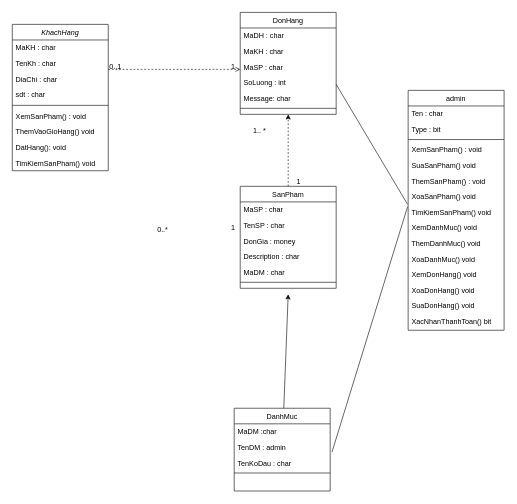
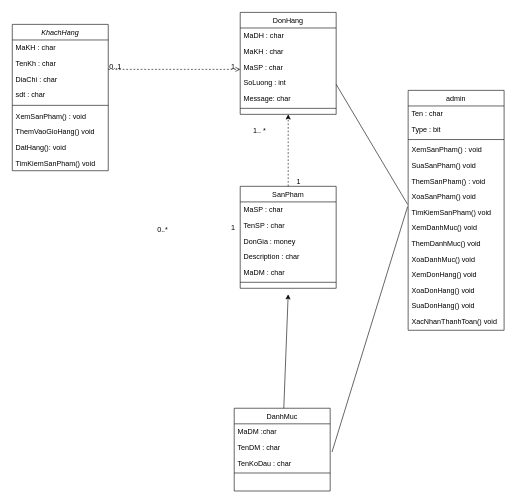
(454, 322) -> (456, 322)
(260, 448) -> (259, 448)
